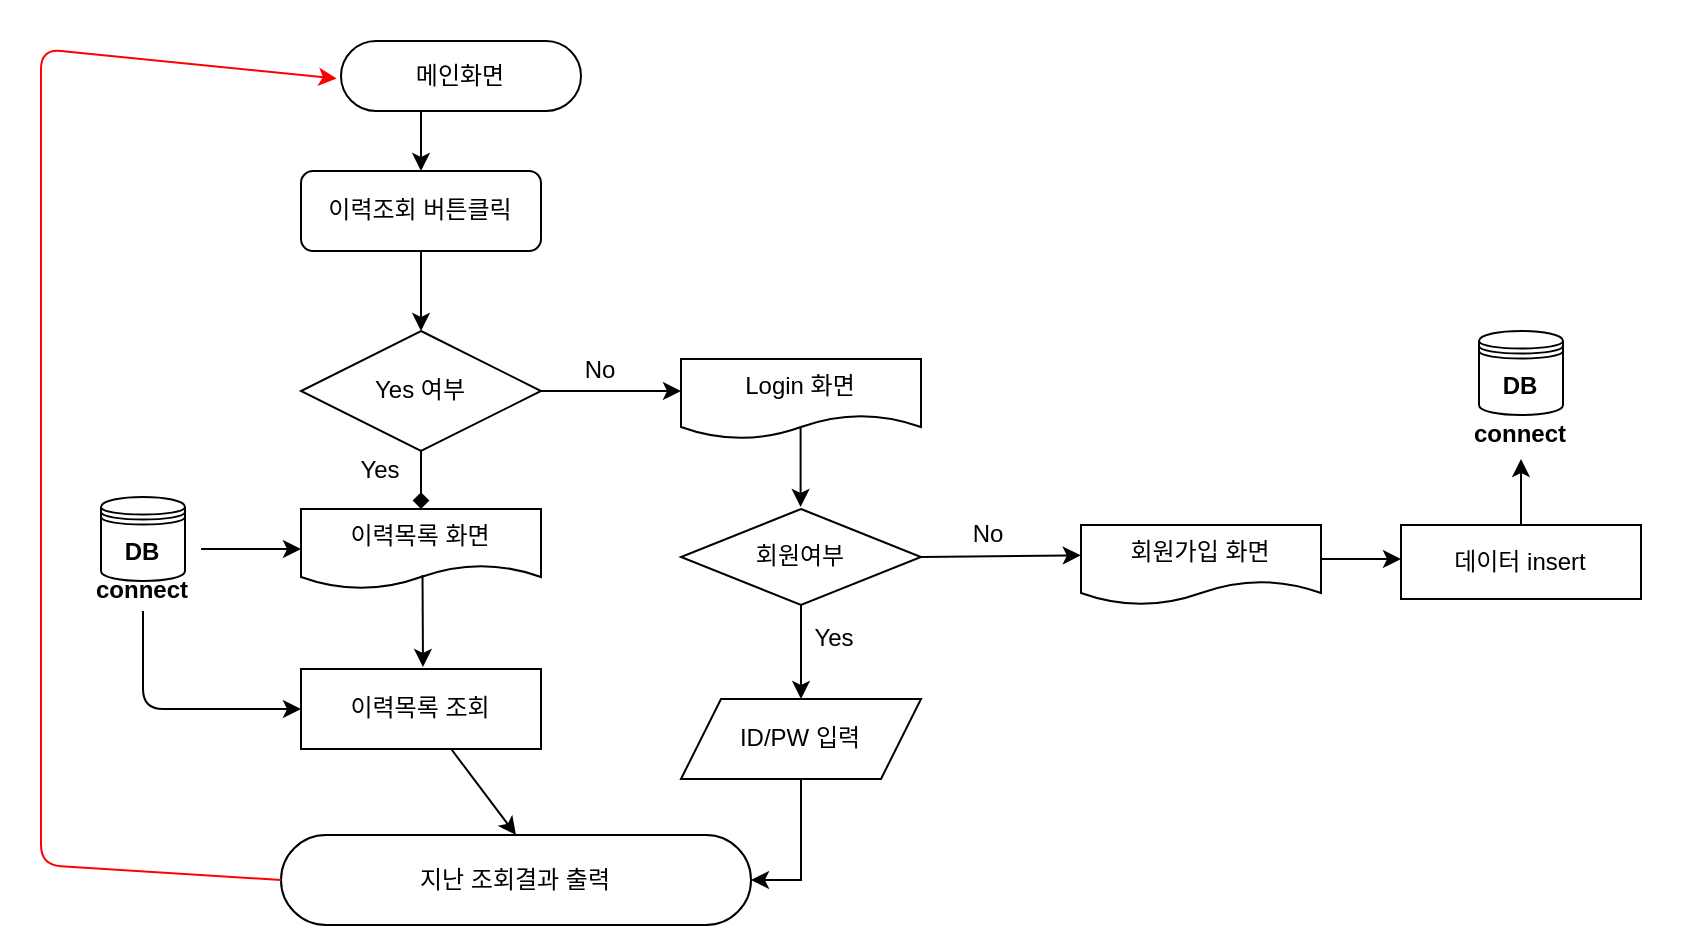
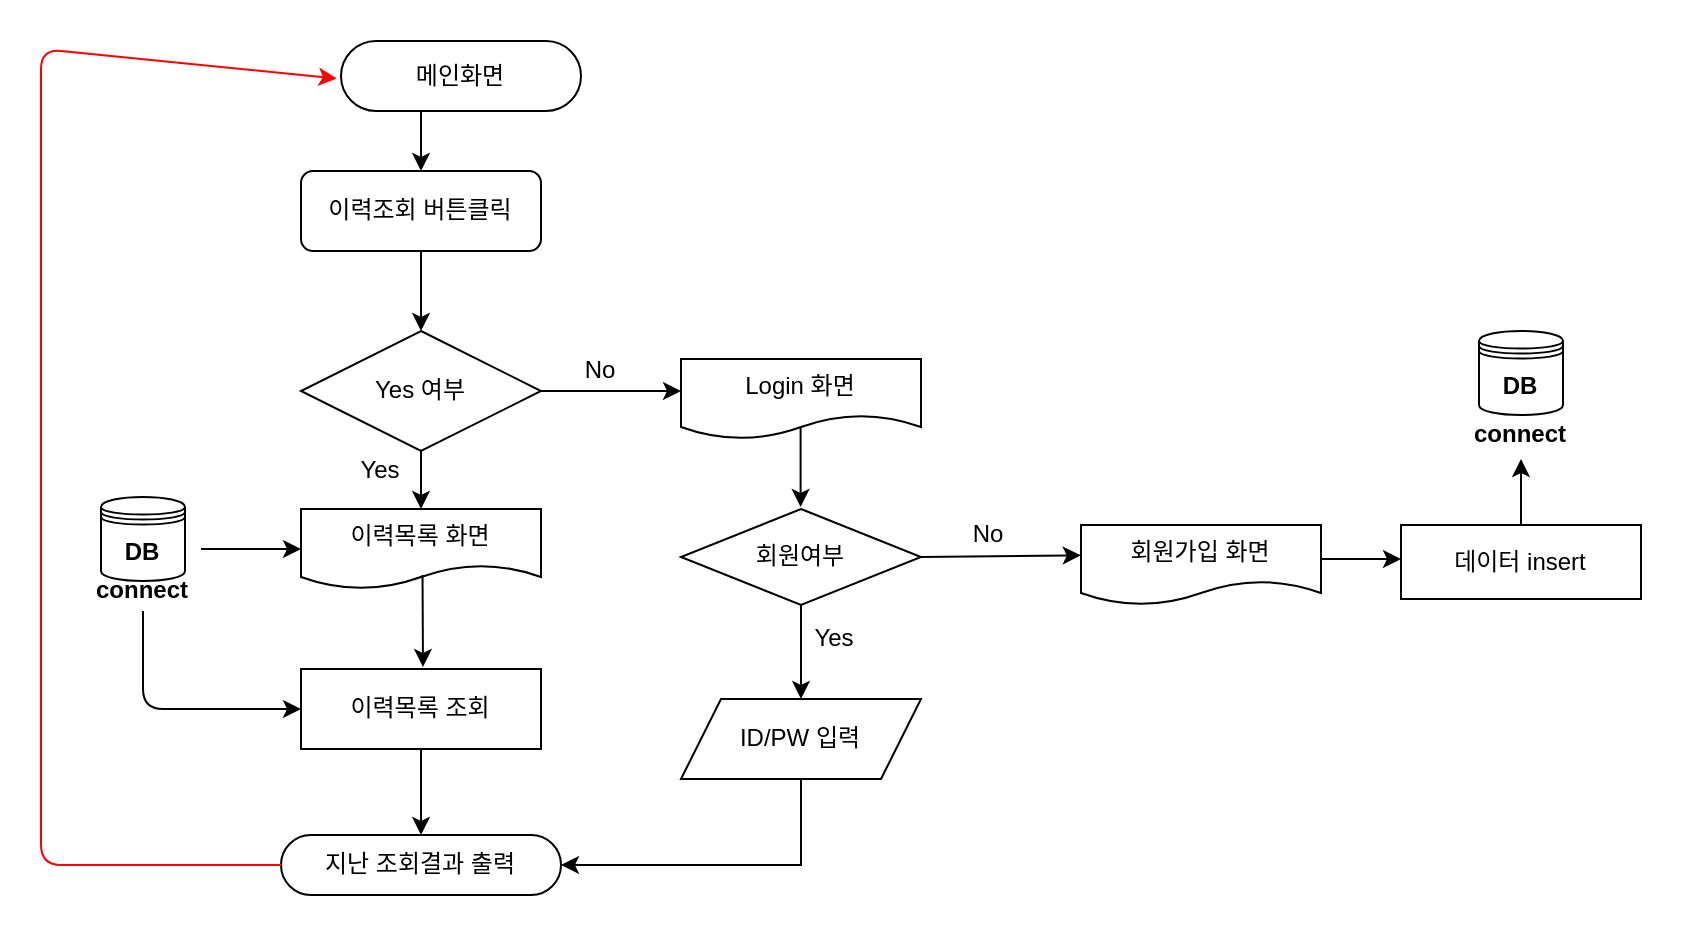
(421, 493) -> (421, 494)
(516, 880) -> (421, 865)
